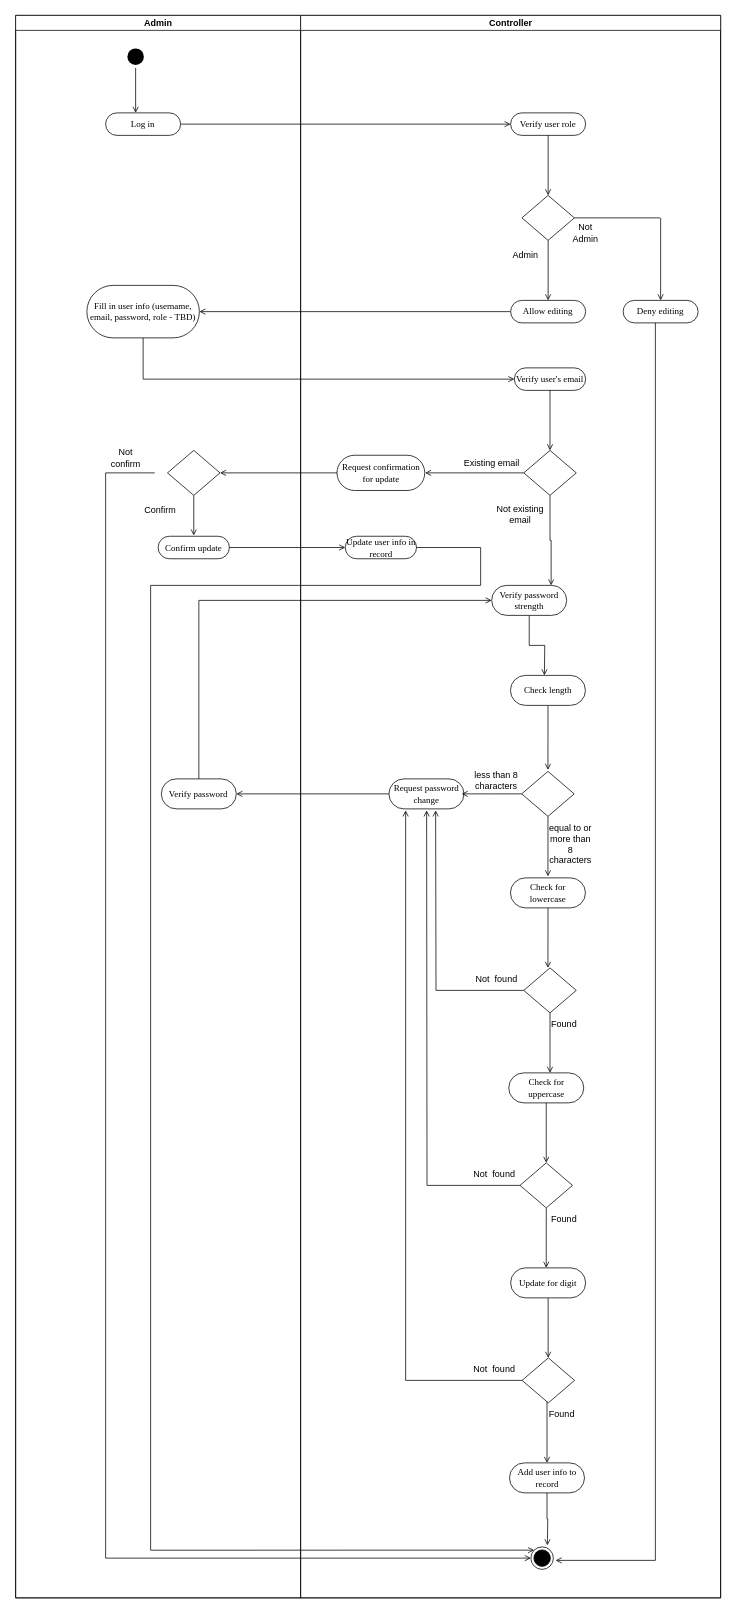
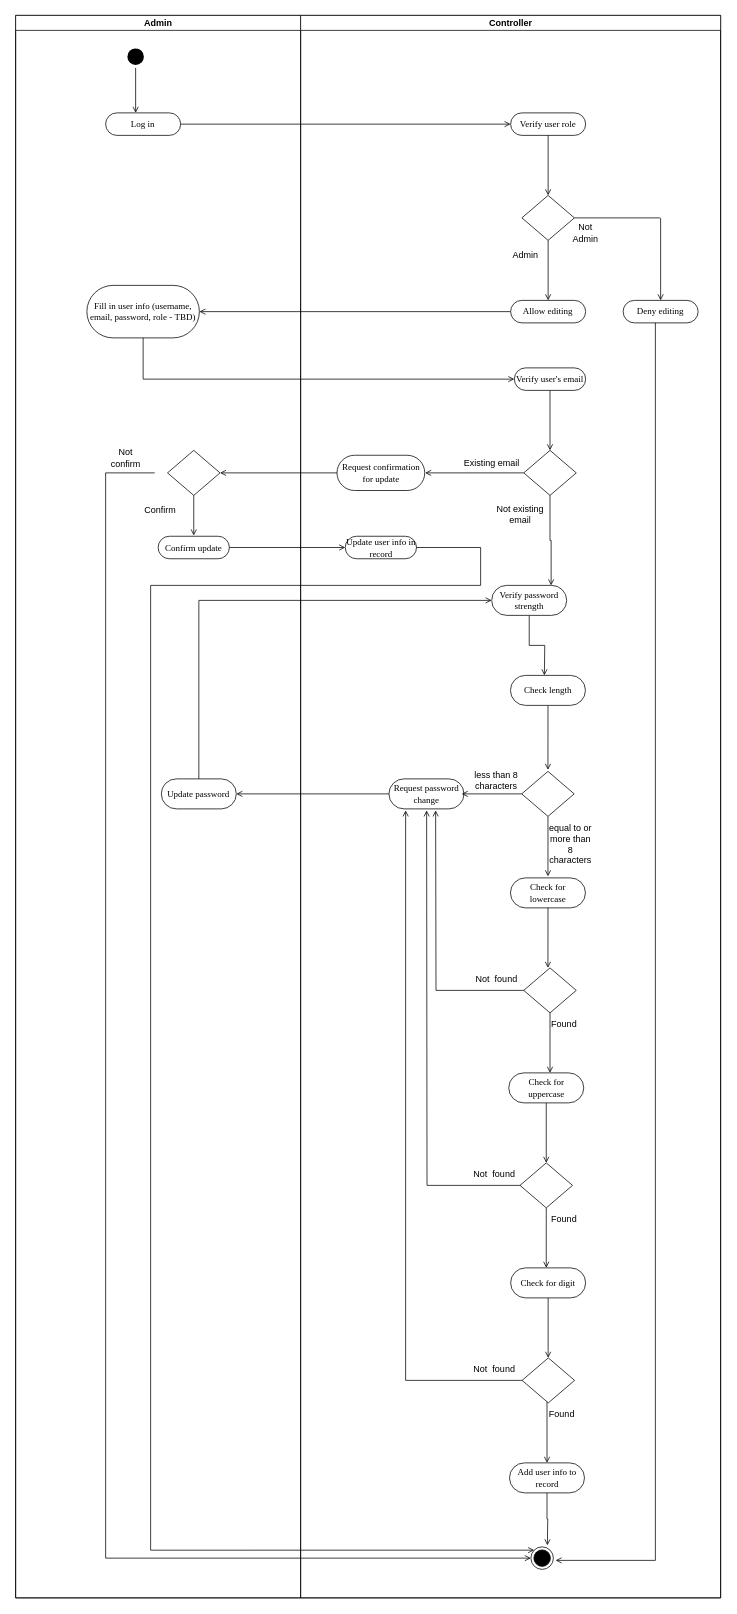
(198, 794) -> (198, 794)
(548, 1283) -> (548, 1283)
